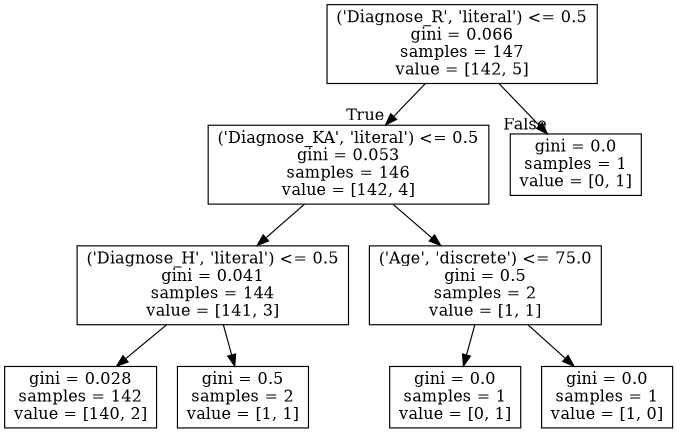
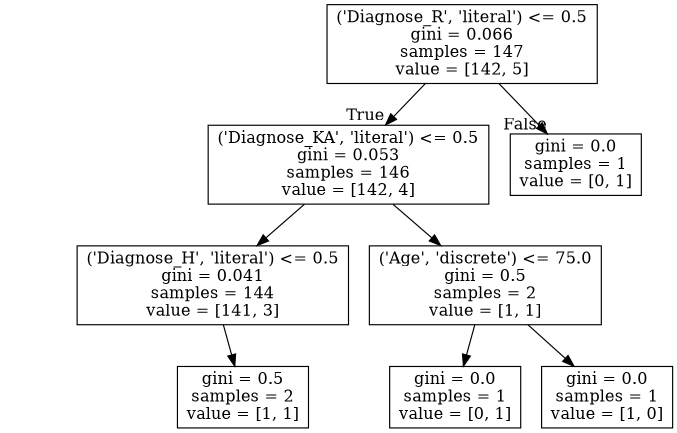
(81, 397) -> none
